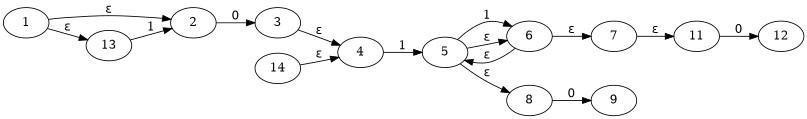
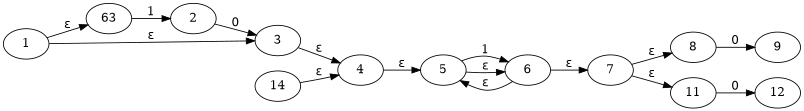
(105, 16) -> (148, 42)
(109, 46) -> (109, 19)
(403, 46) -> (402, 64)
(480, 78) -> (648, 60)
